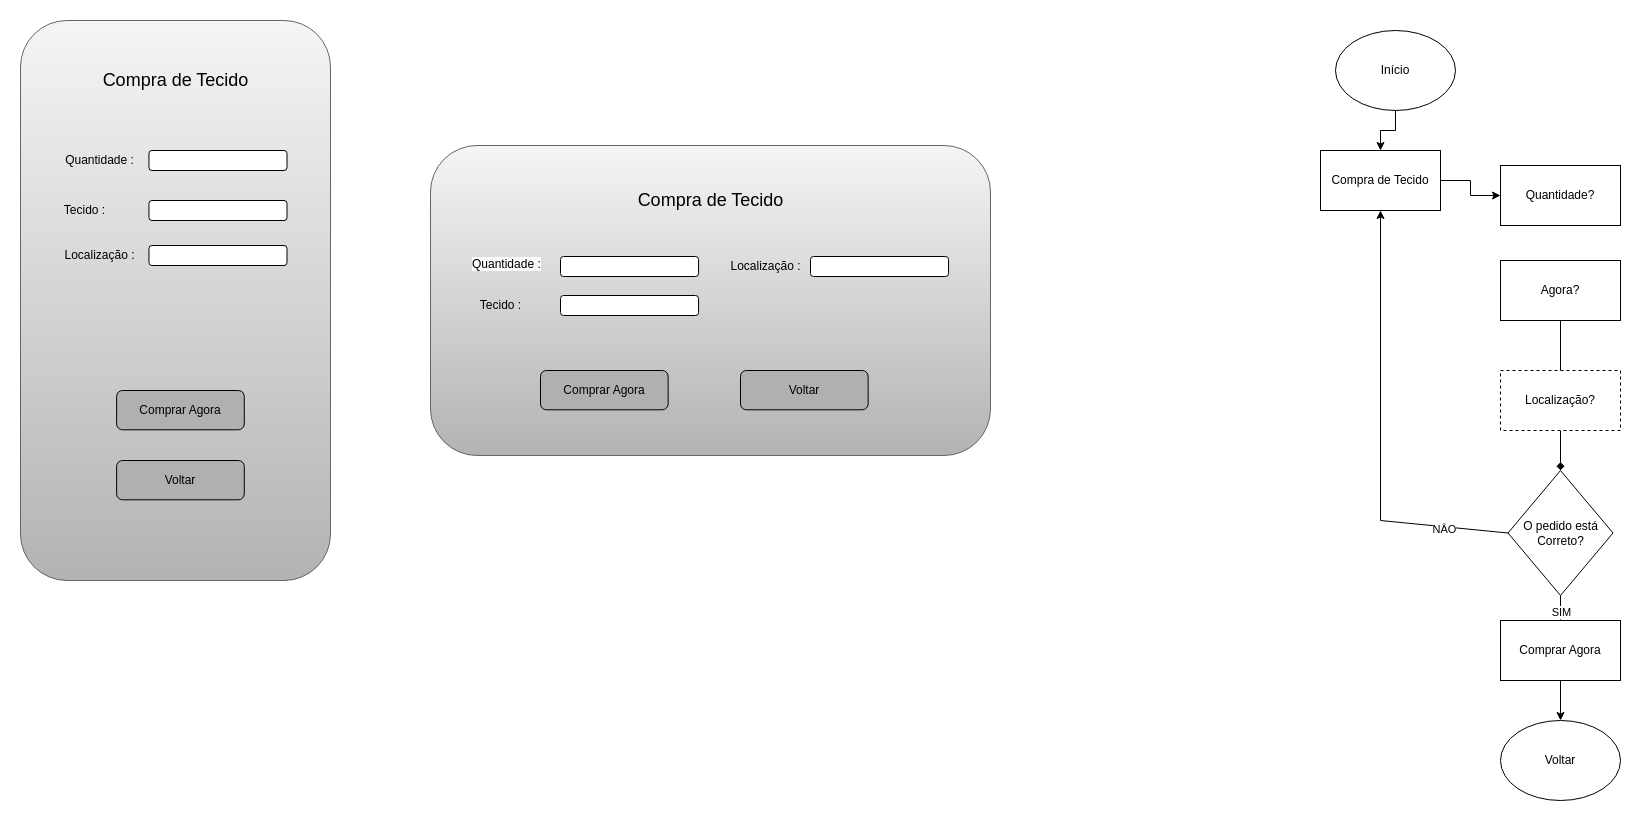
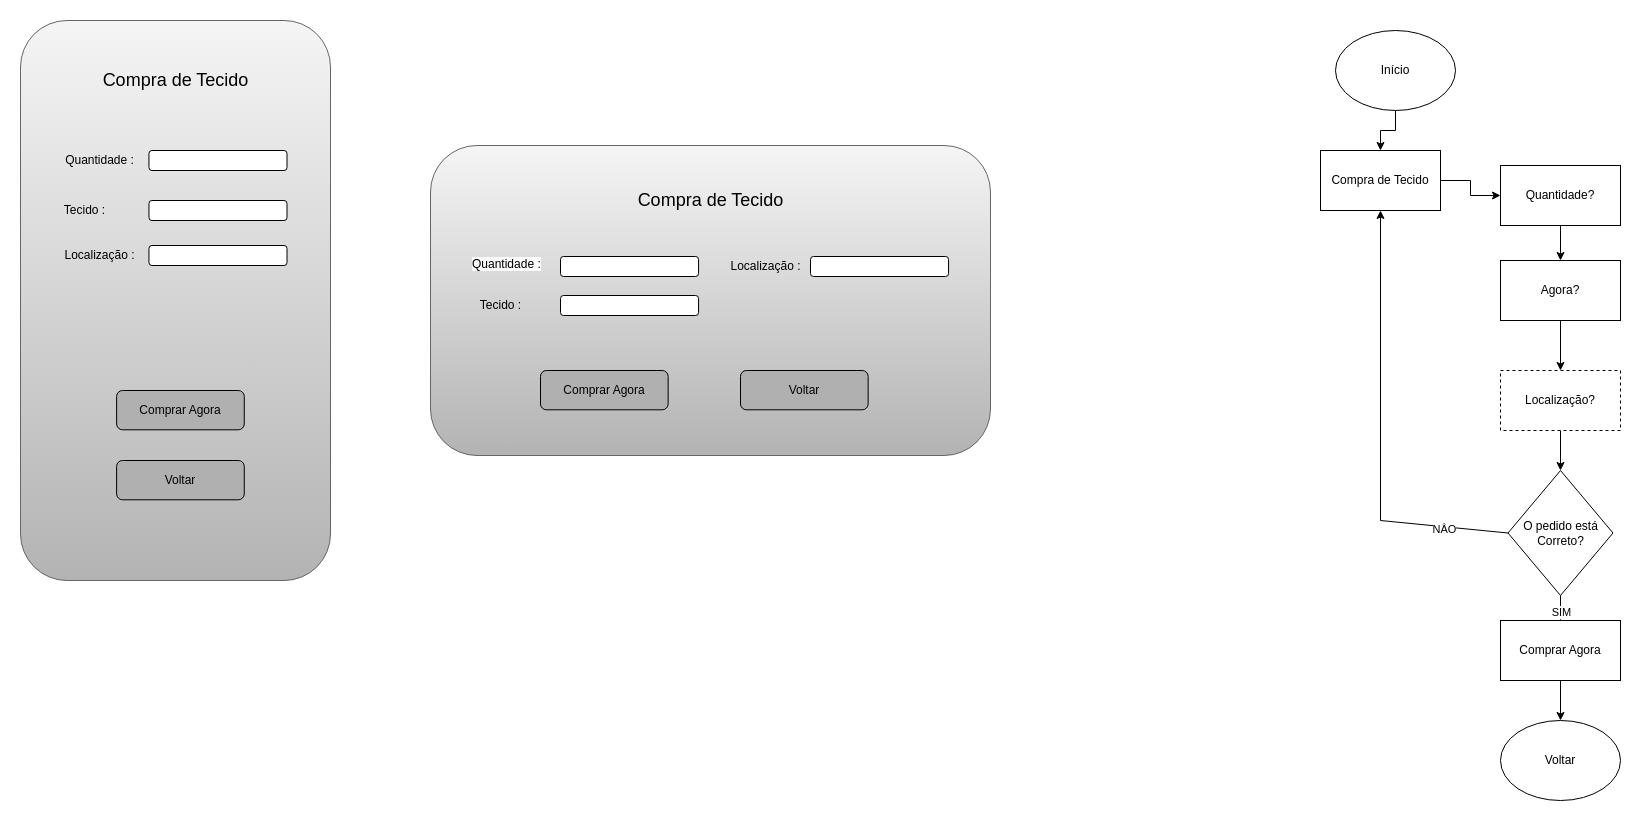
none -> (1561, 245)
(1561, 365) -> (1561, 362)
(1561, 462) -> (1561, 462)
